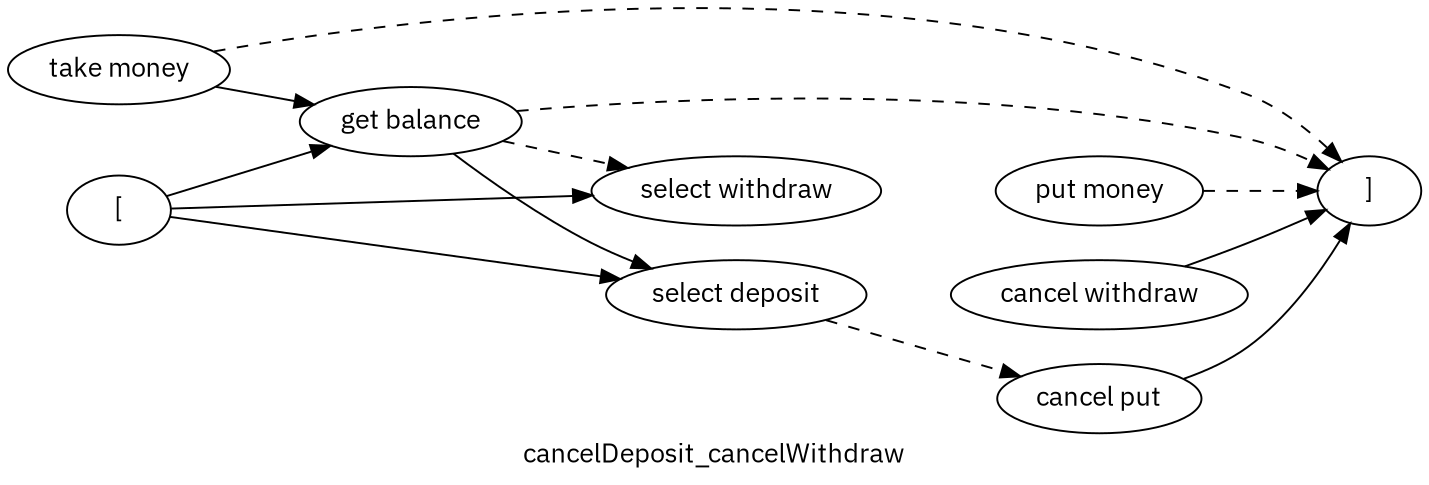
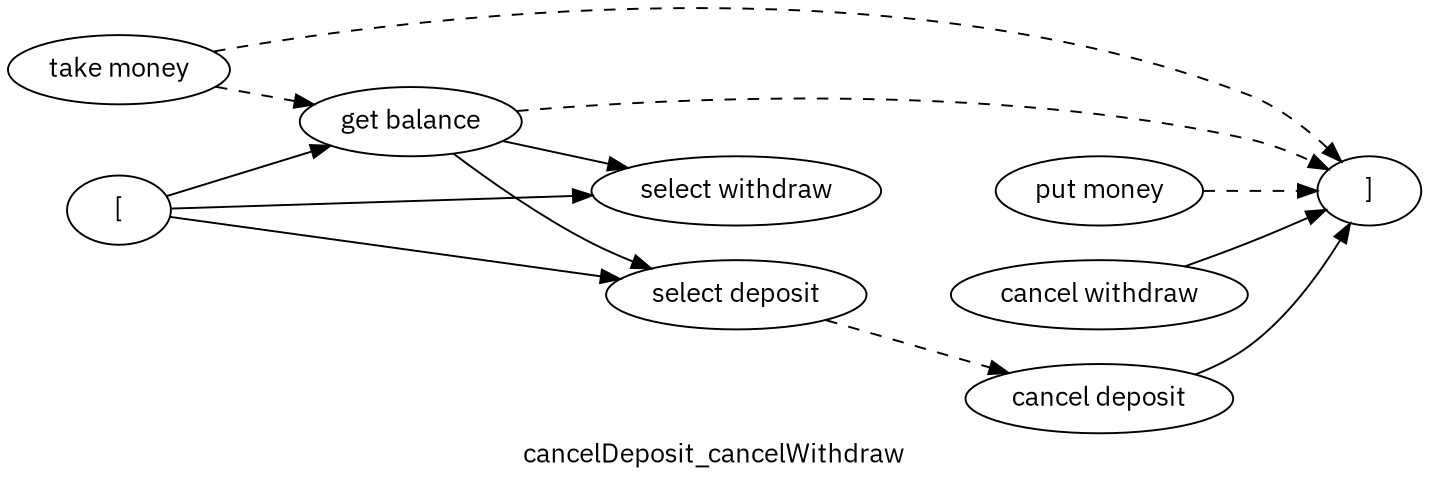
(255, 94) -> (255, 94)
(556, 152) -> (556, 152)
(1099, 399) -> (1099, 399)
